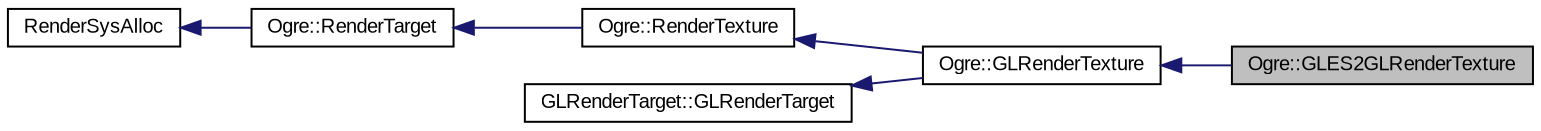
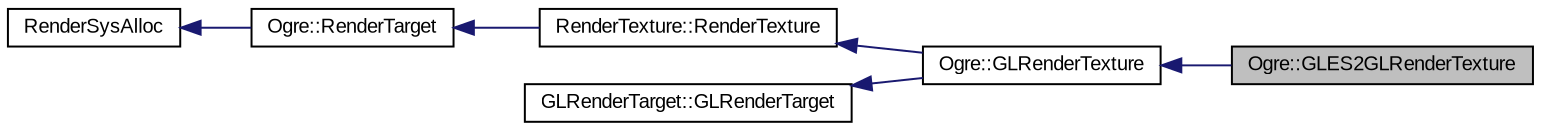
(688, 28) -> (688, 28)
